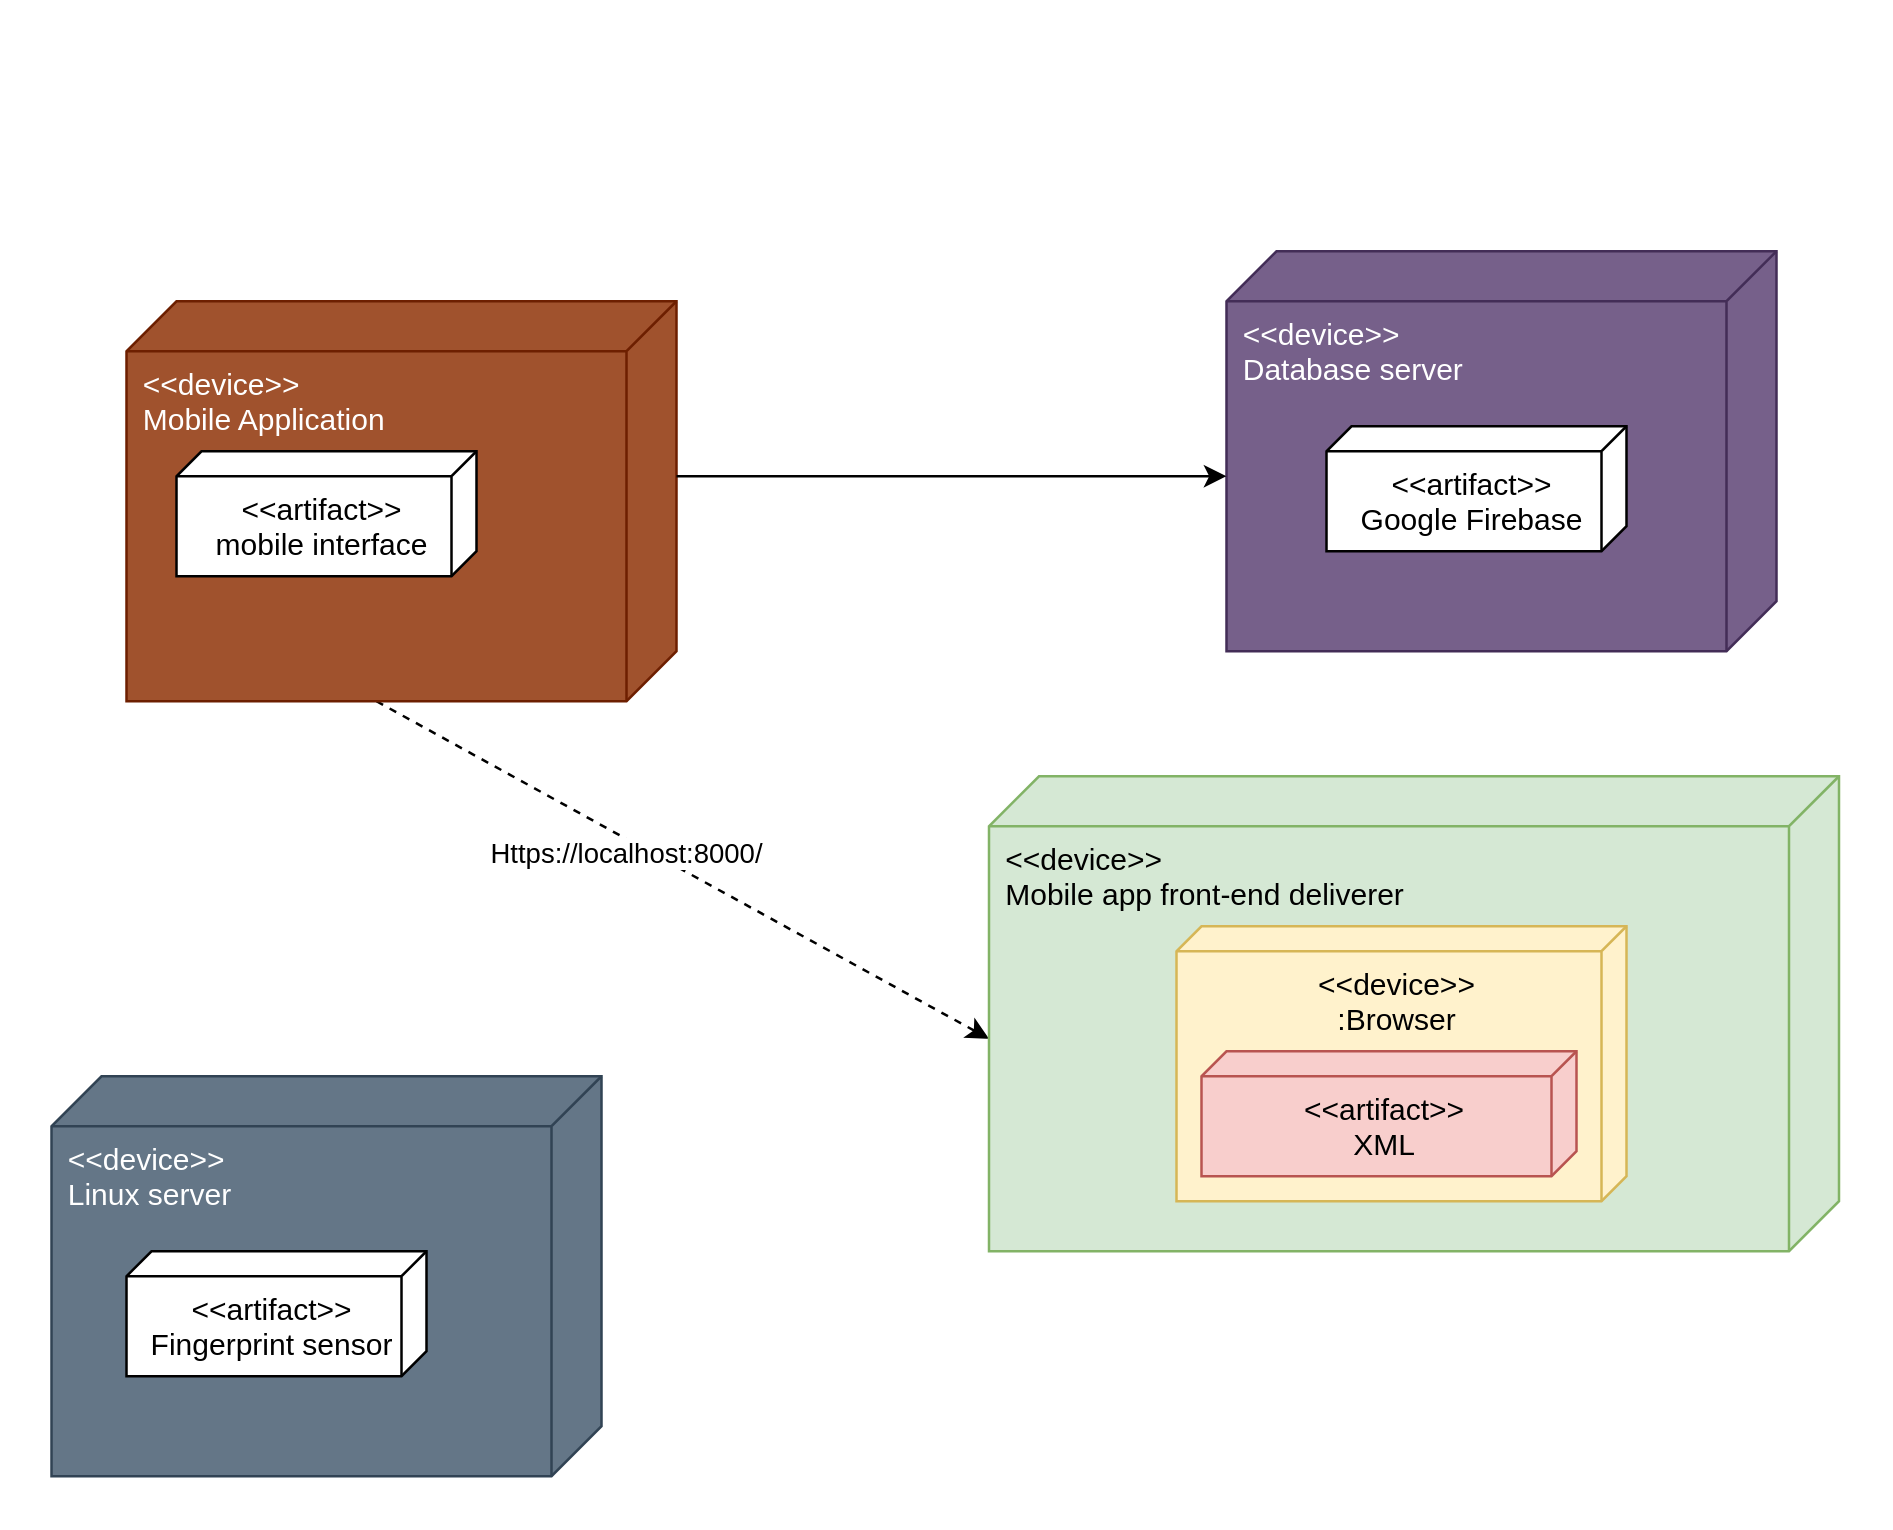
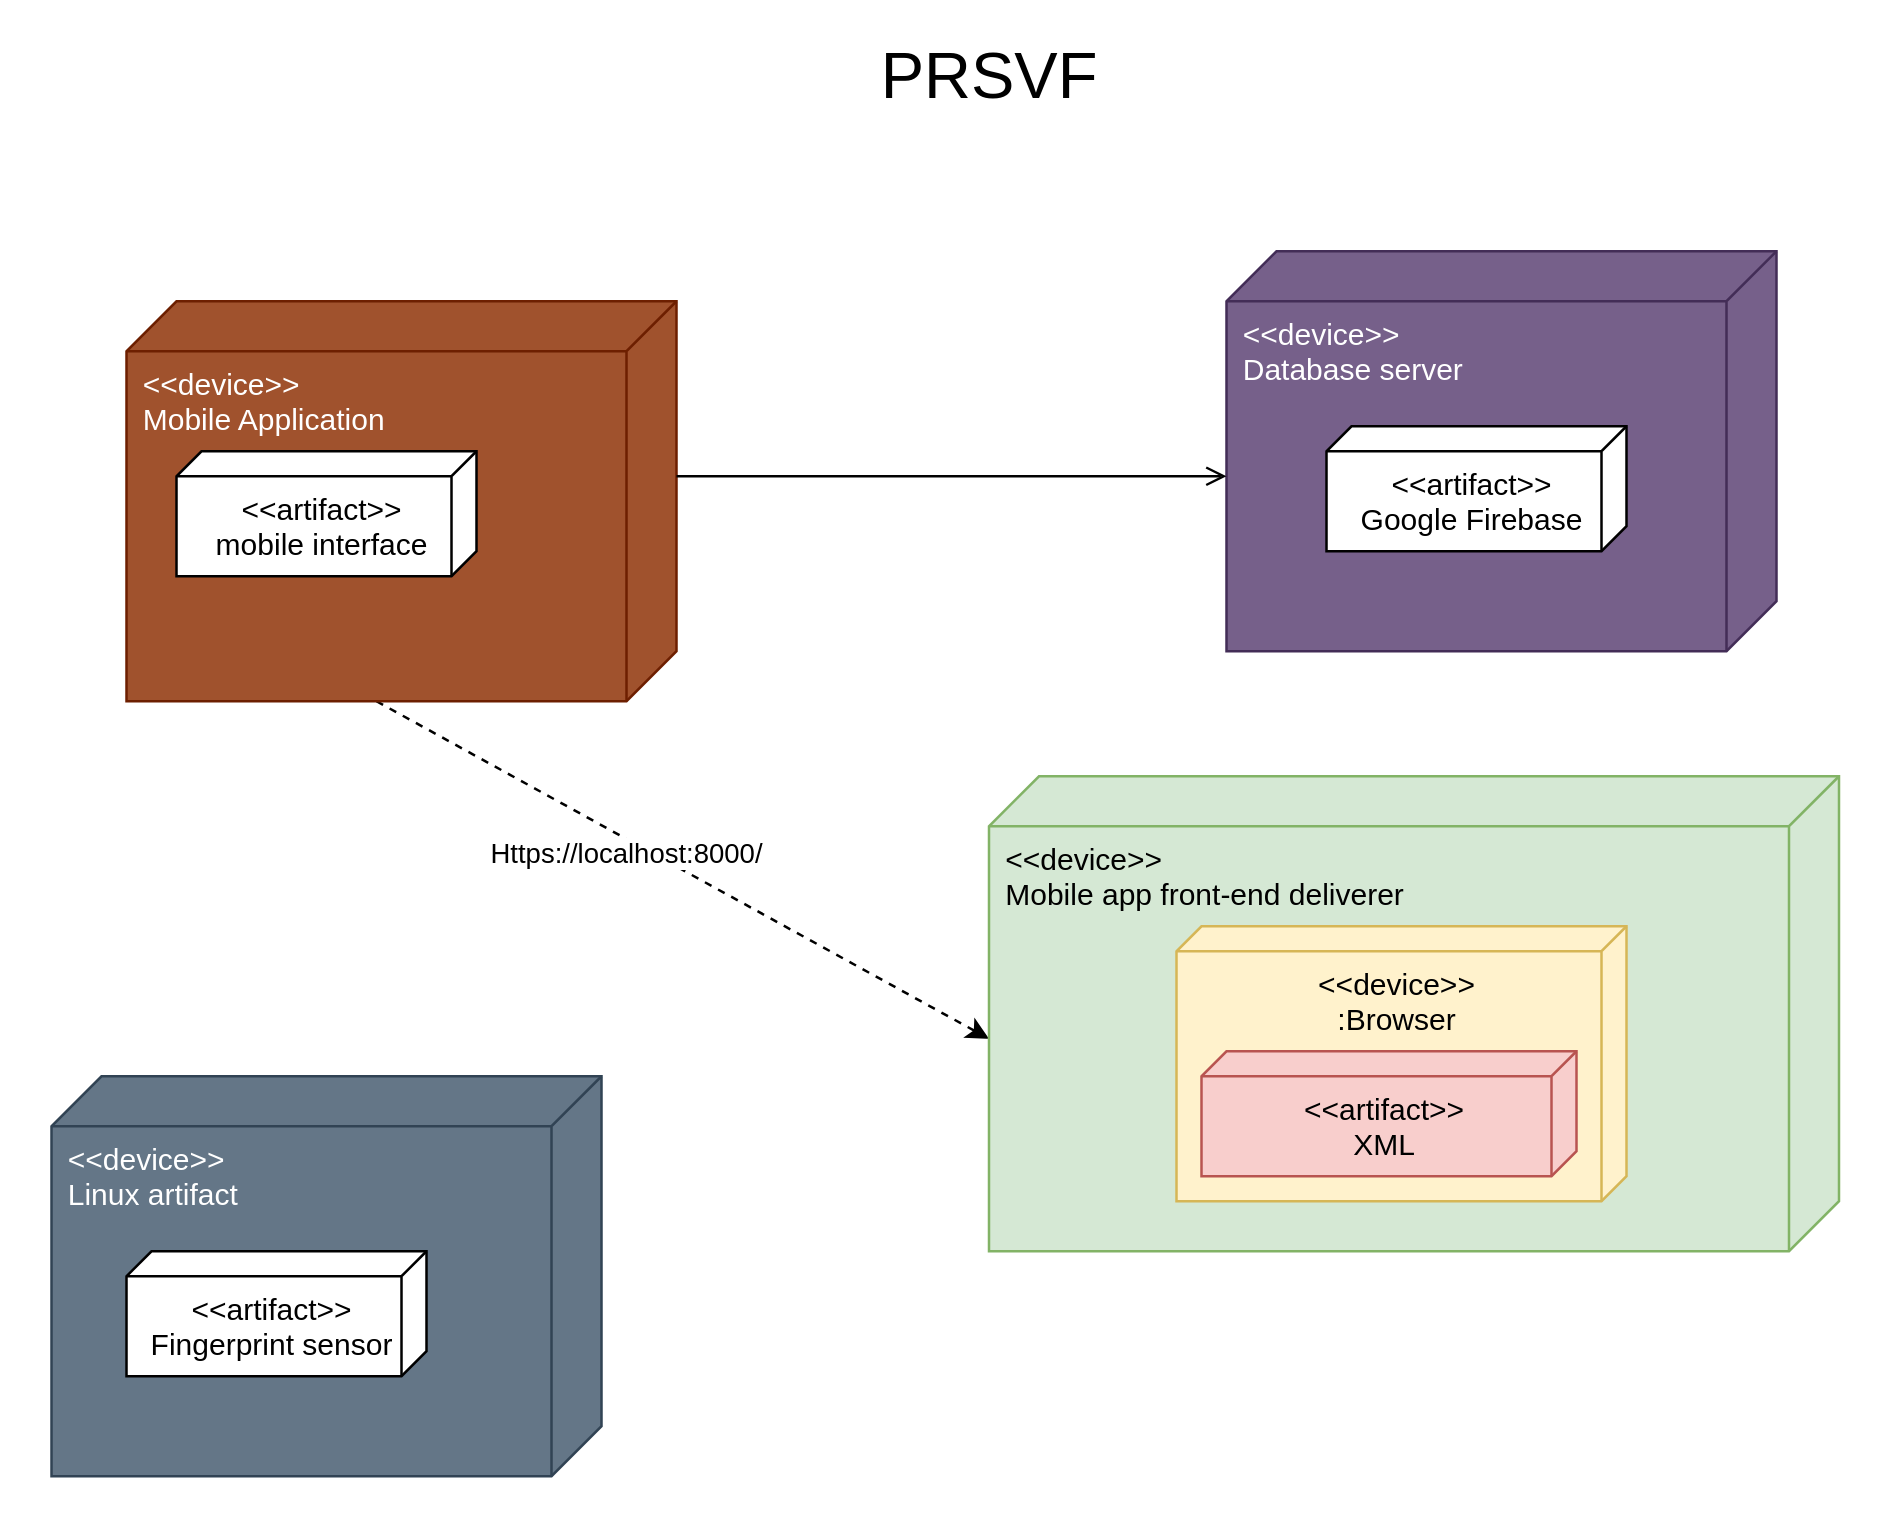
none -> (989, 76)
(1208, 476) -> (1212, 476)
(162, 1180) -> (175, 1180)
